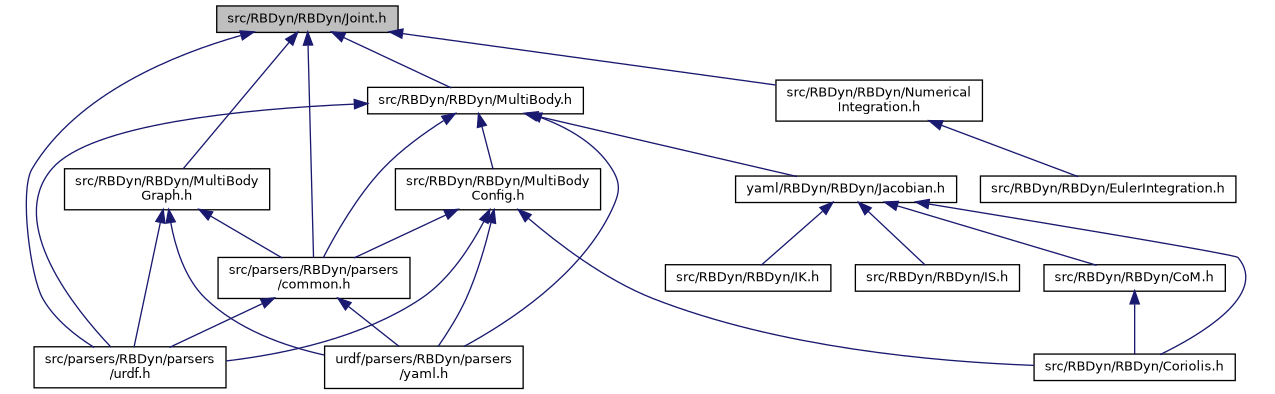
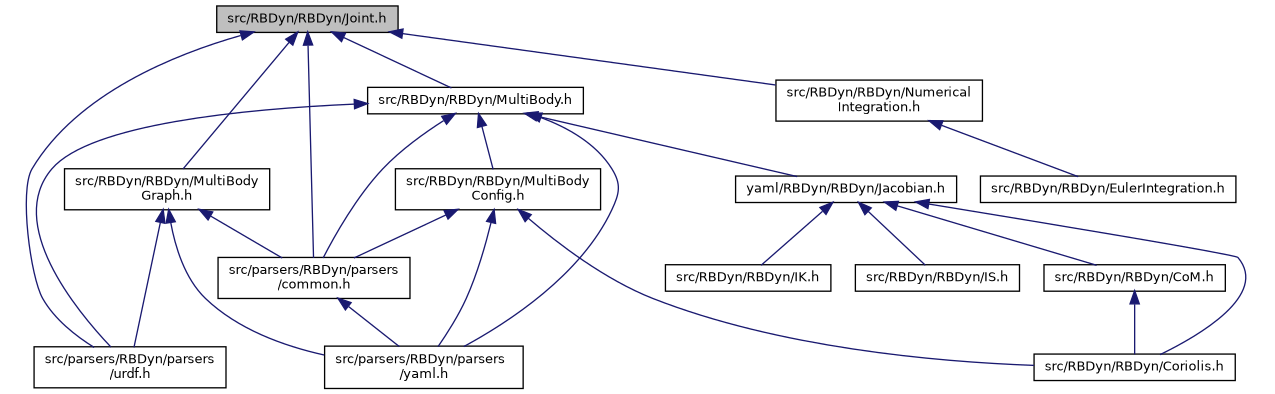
(381, 320) -> none
(216, 326) -> none
(424, 367) -> (424, 367)
